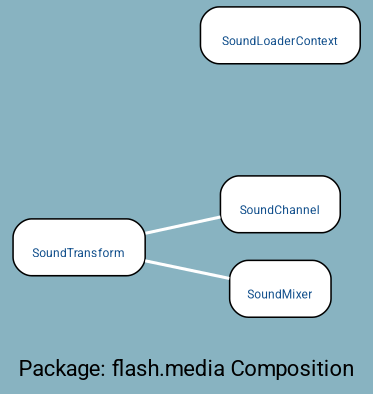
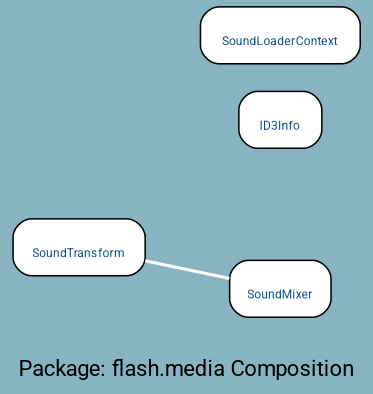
none -> (280, 120)
(280, 204) -> none
